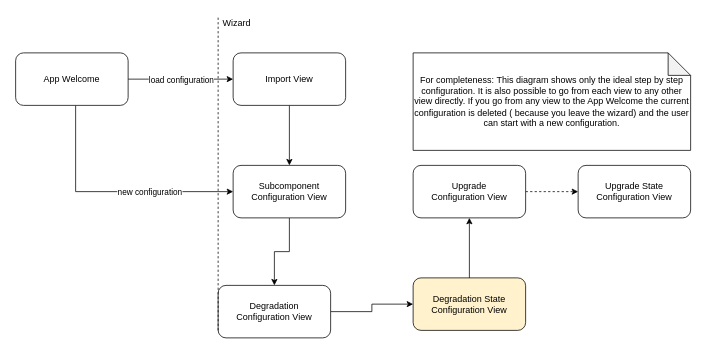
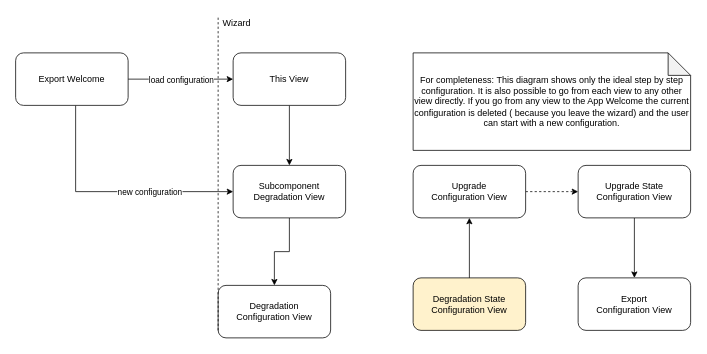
(72, 79) -> (72, 79)
(289, 79) -> (289, 79)
(289, 192) -> (289, 192)
none -> (634, 245)
none -> (634, 304)
(356, 312) -> none
